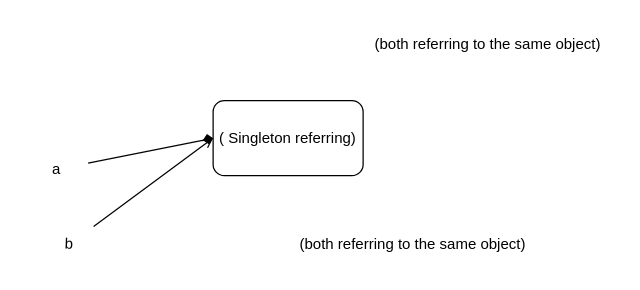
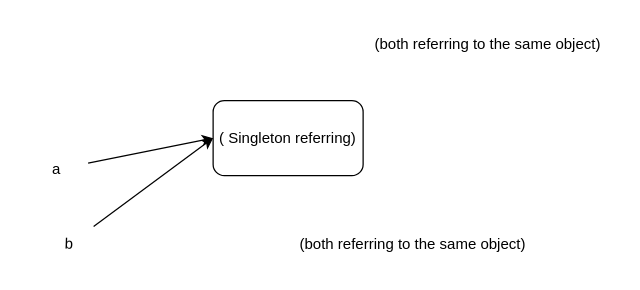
(202, 140) -> (203, 140)
(206, 143) -> (205, 144)
